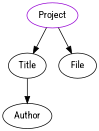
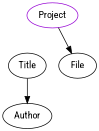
(41, 37) -> none
